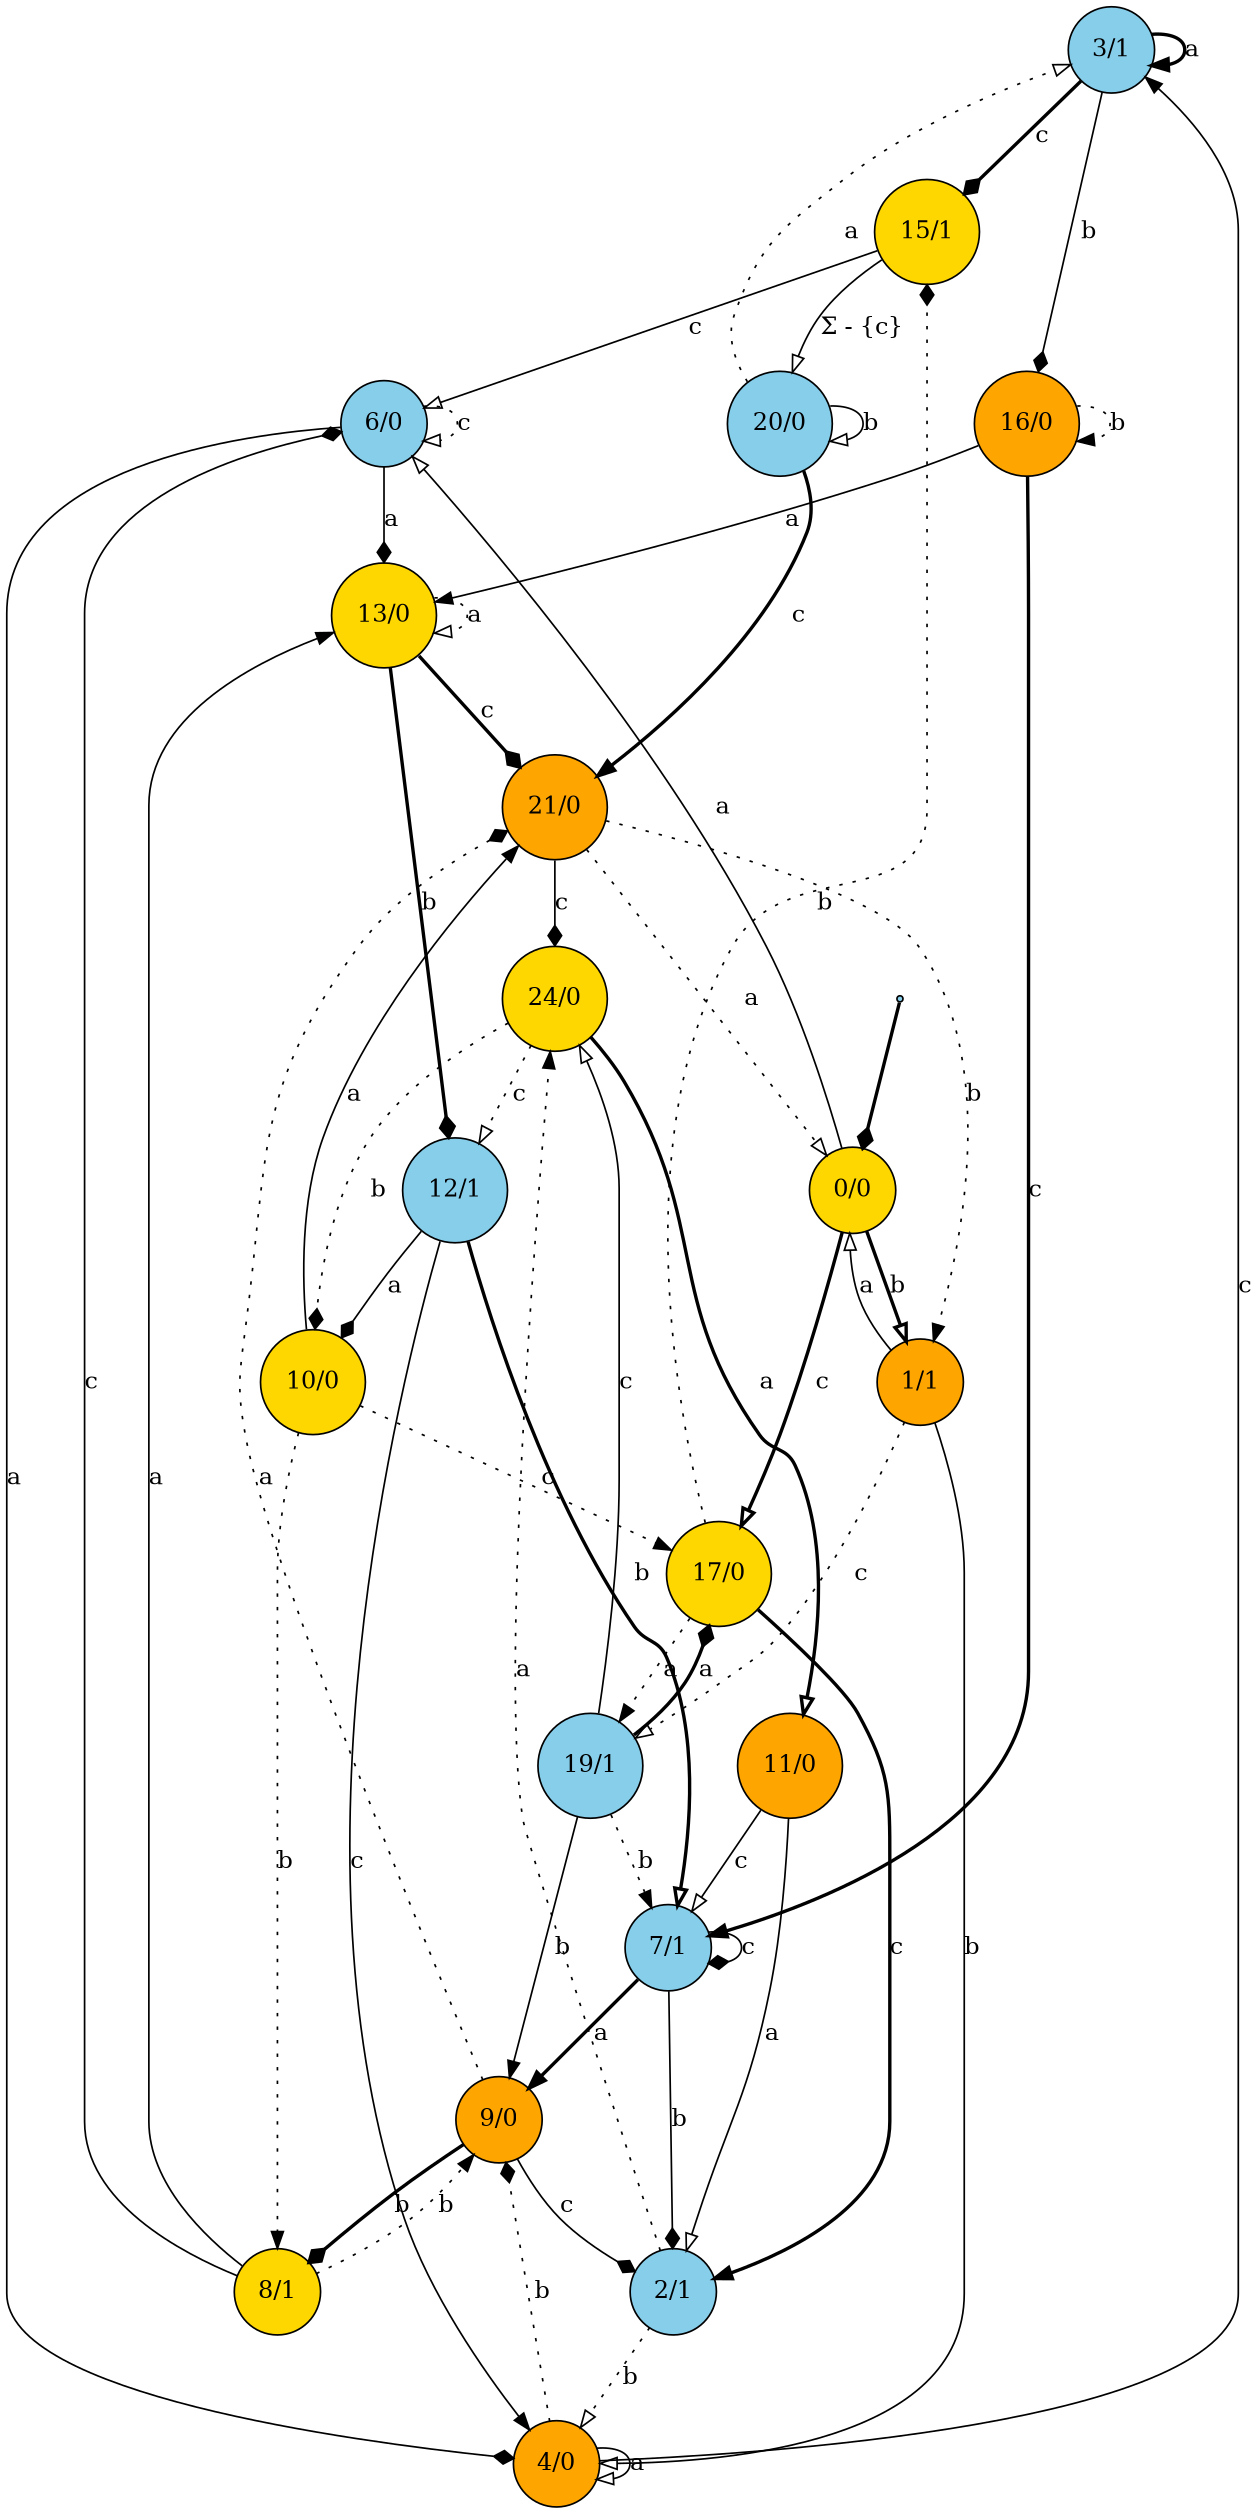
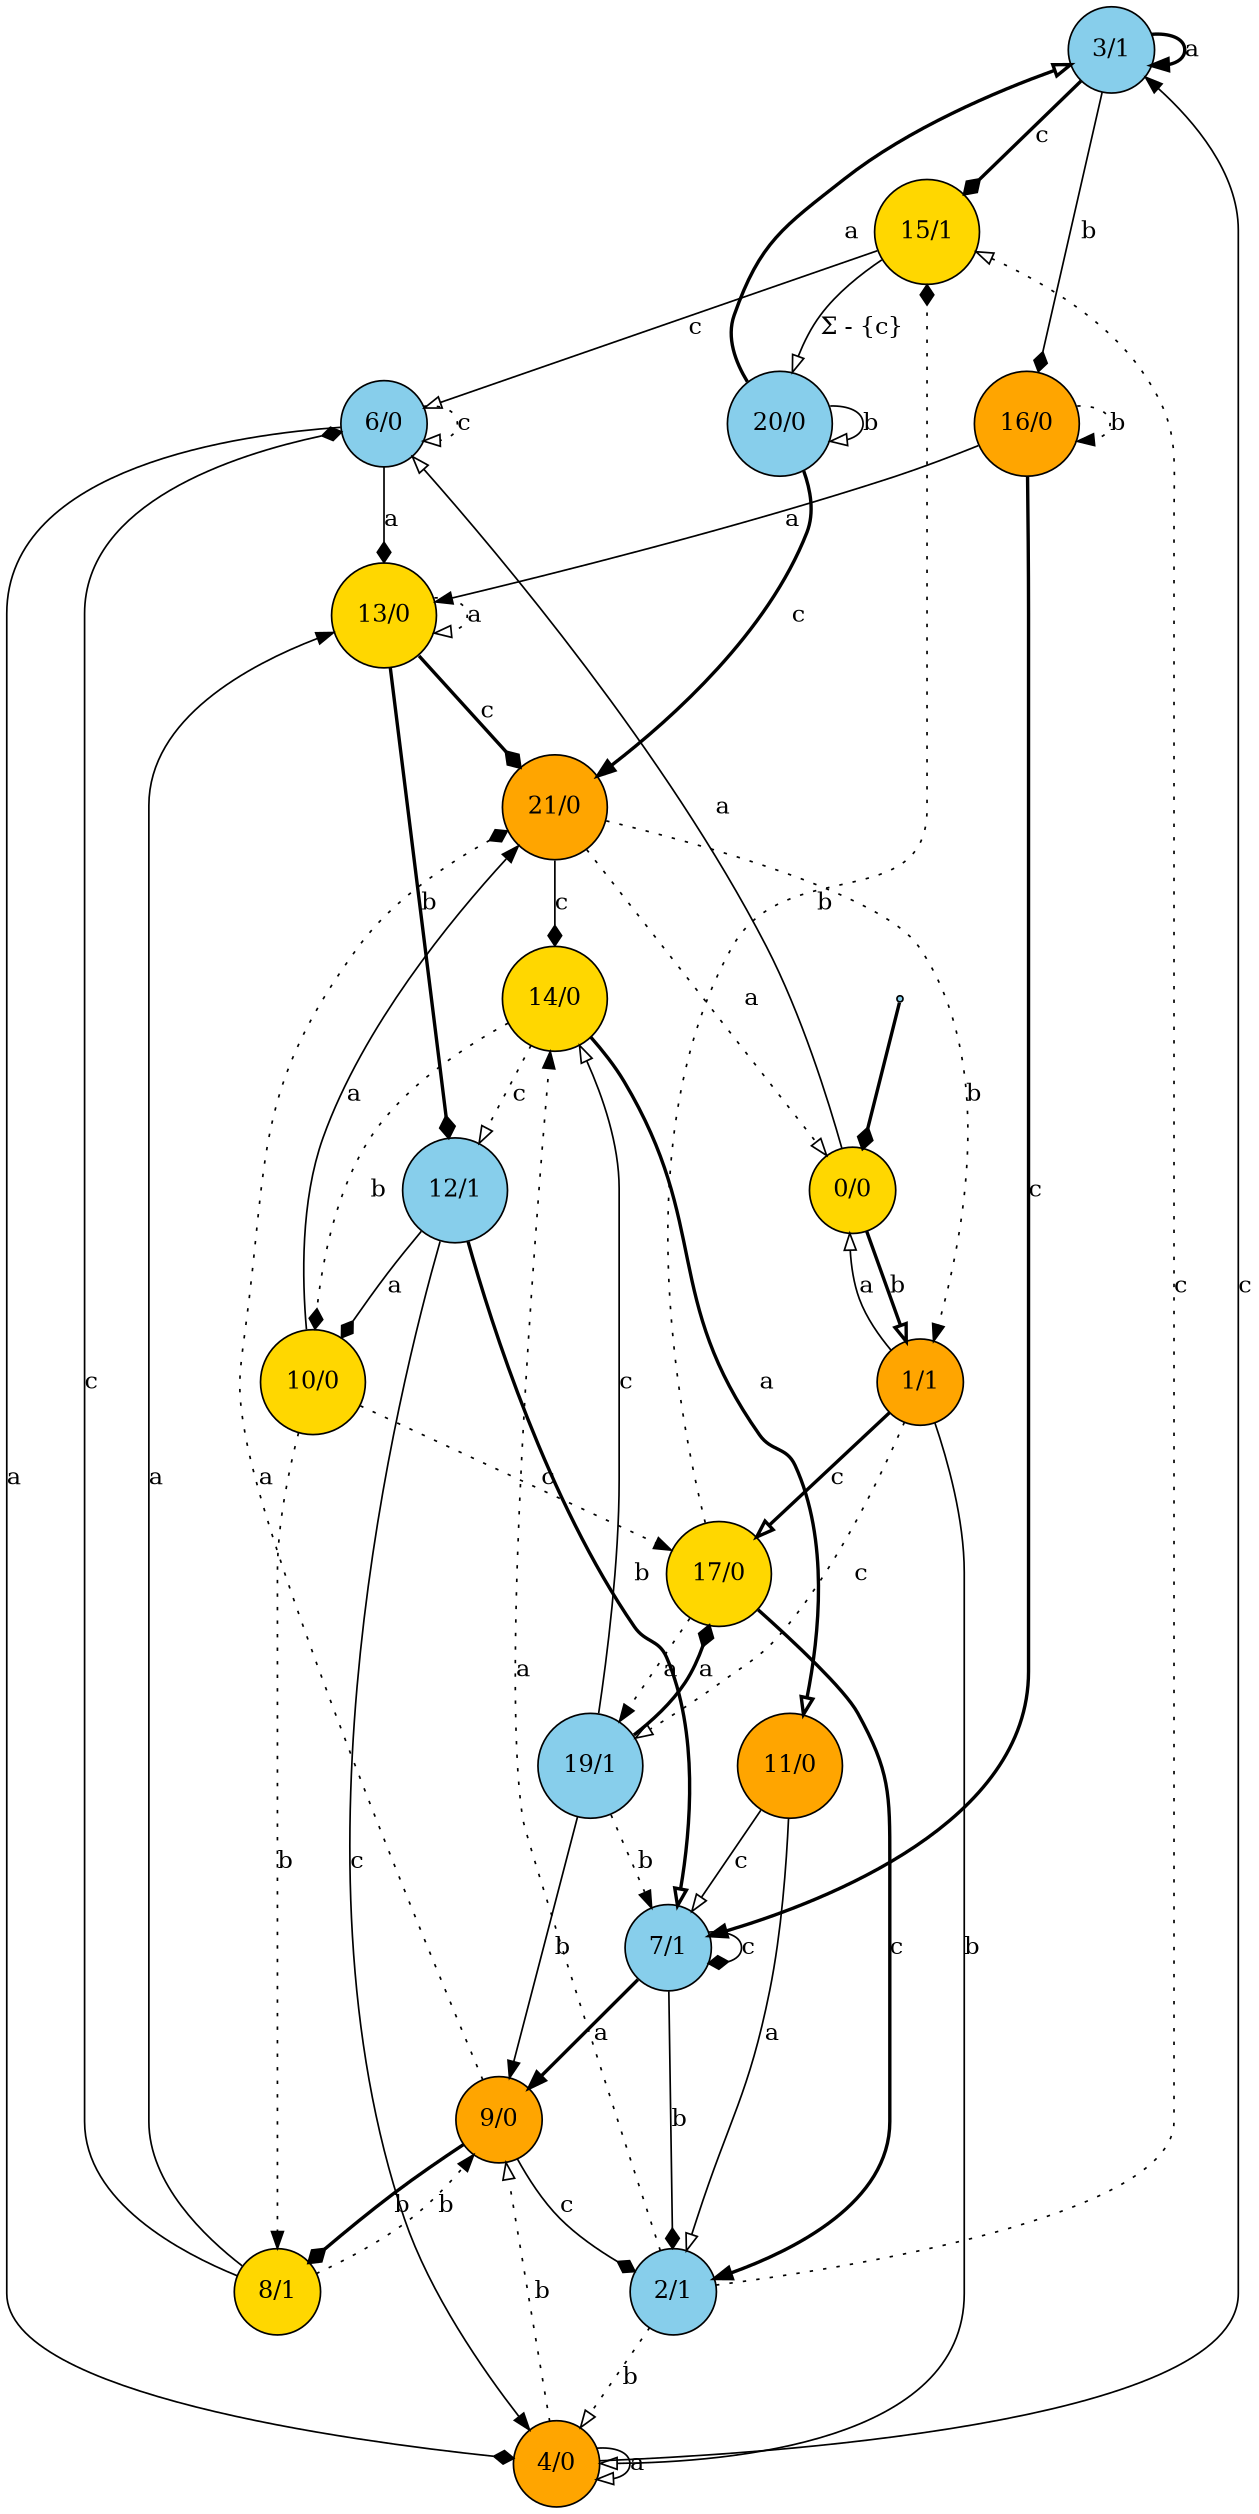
(840, 183) -> (840, 183)
(555, 999) -> (555, 999)
(801, 1373) -> (830, 1469)
none -> (1174, 1400)
(530, 2302) -> (530, 2302)
